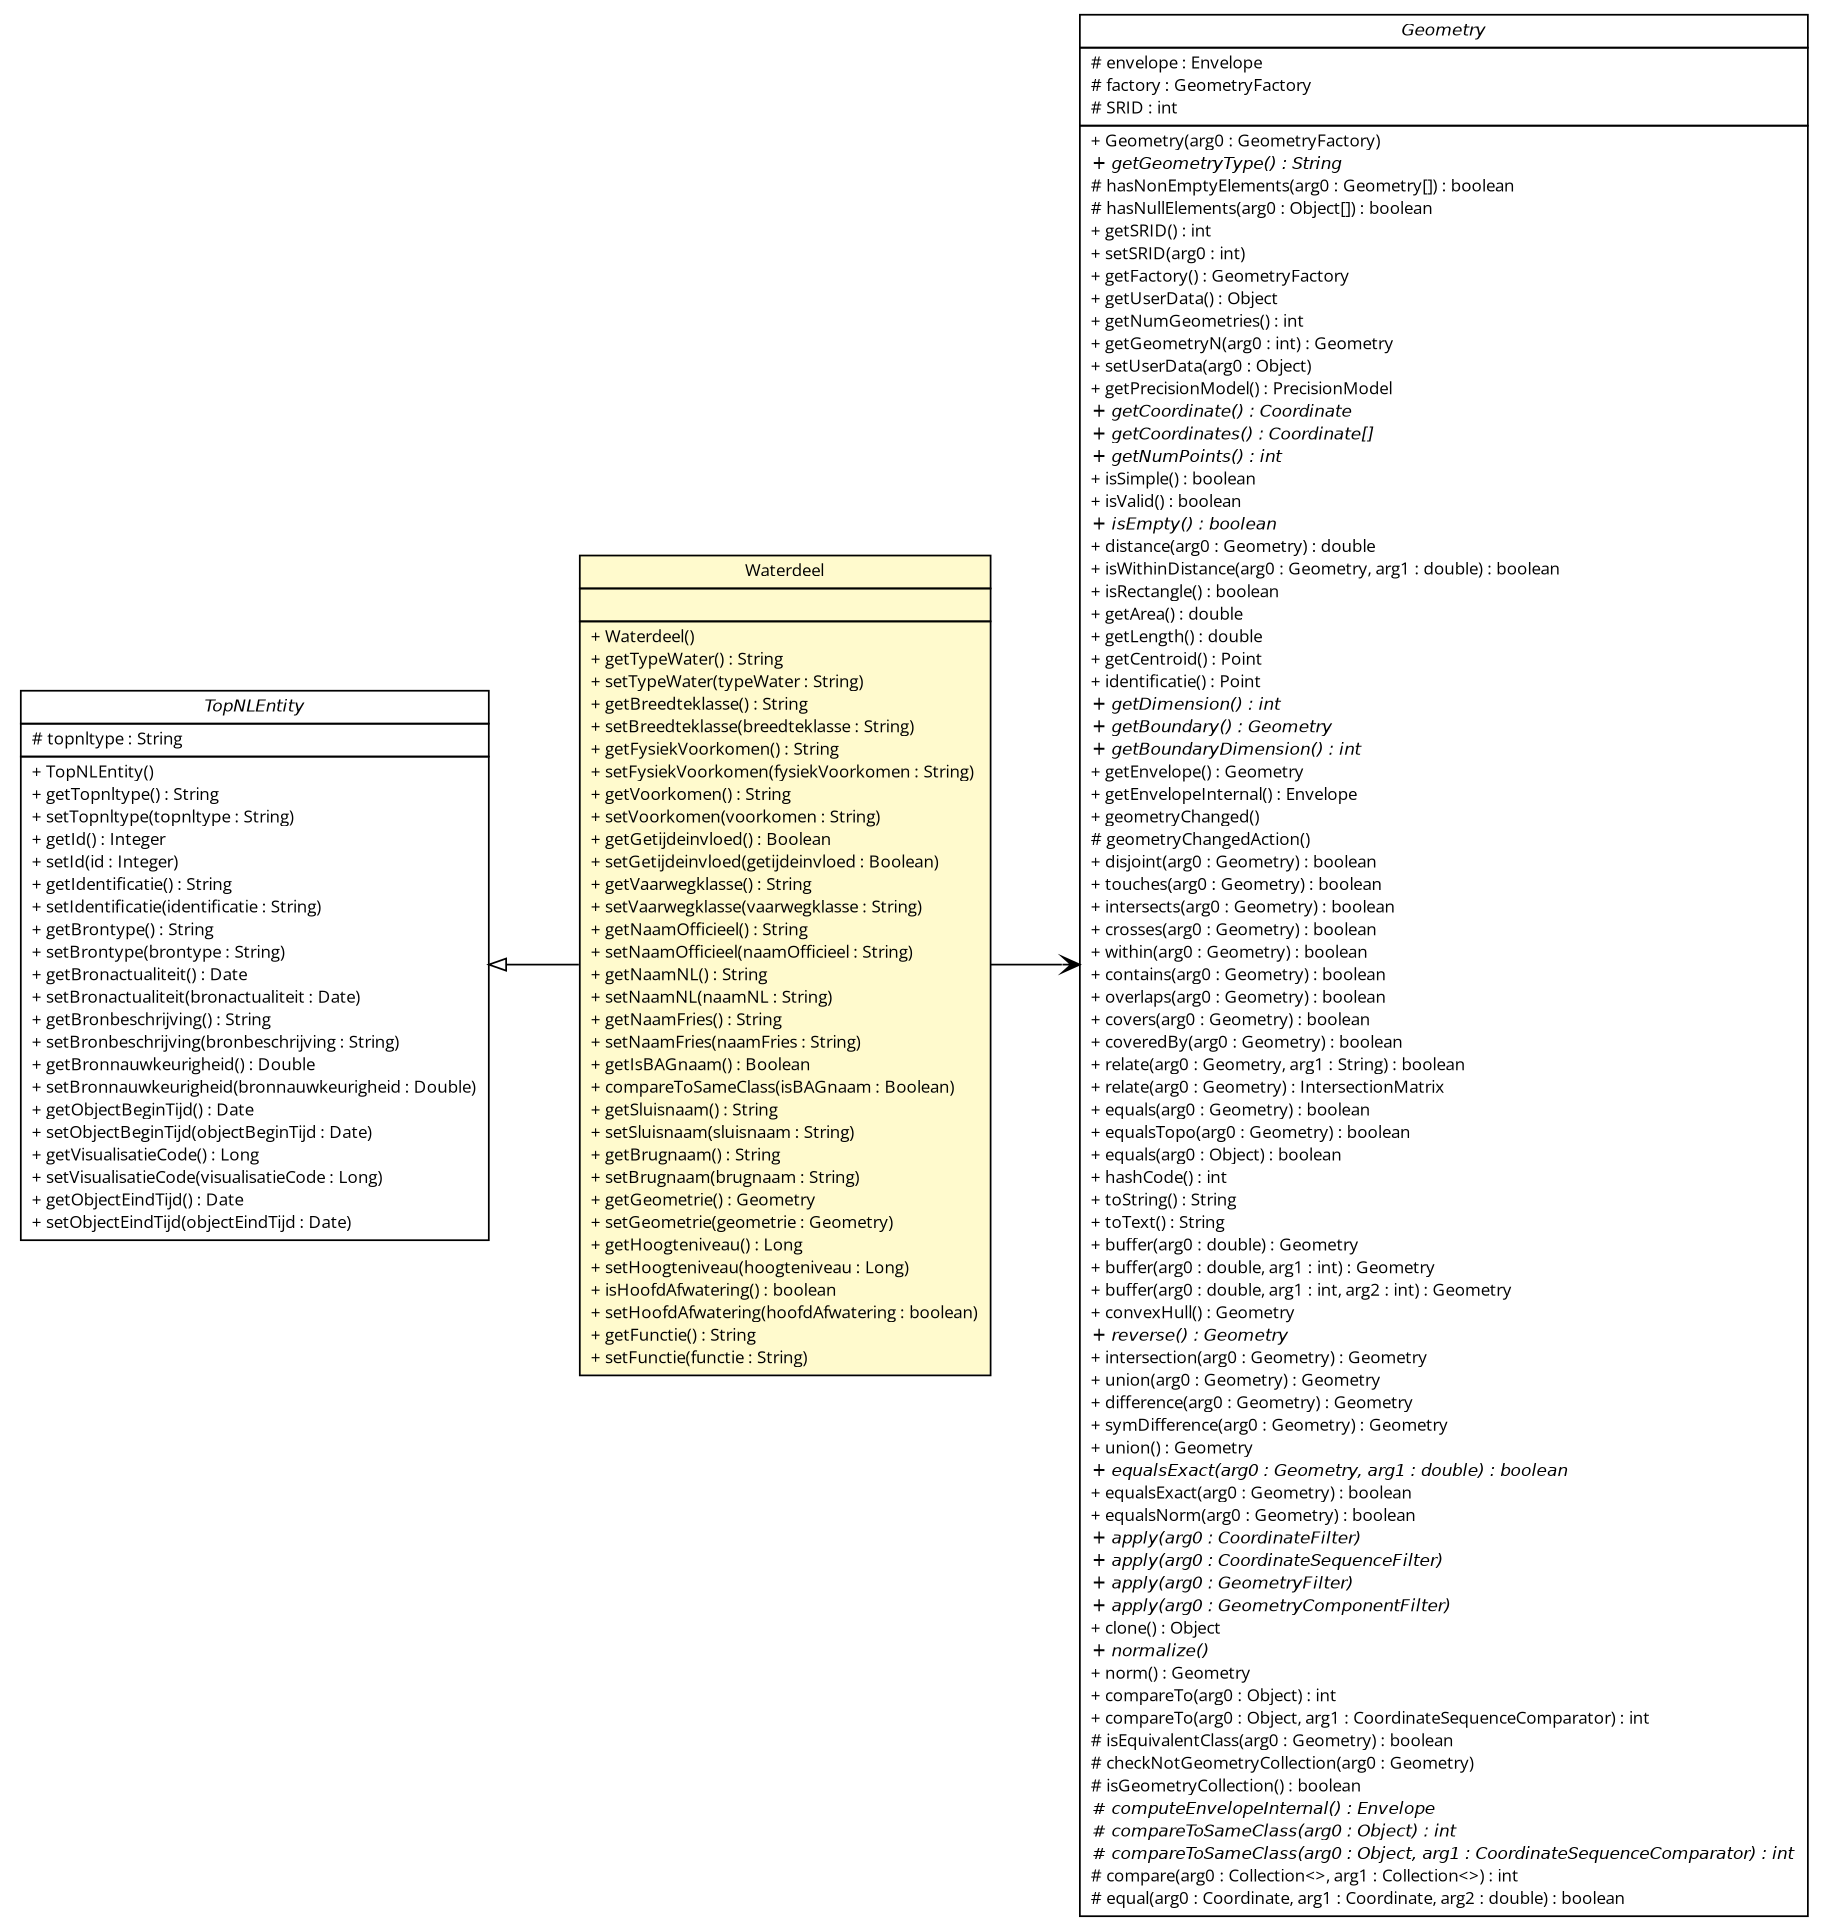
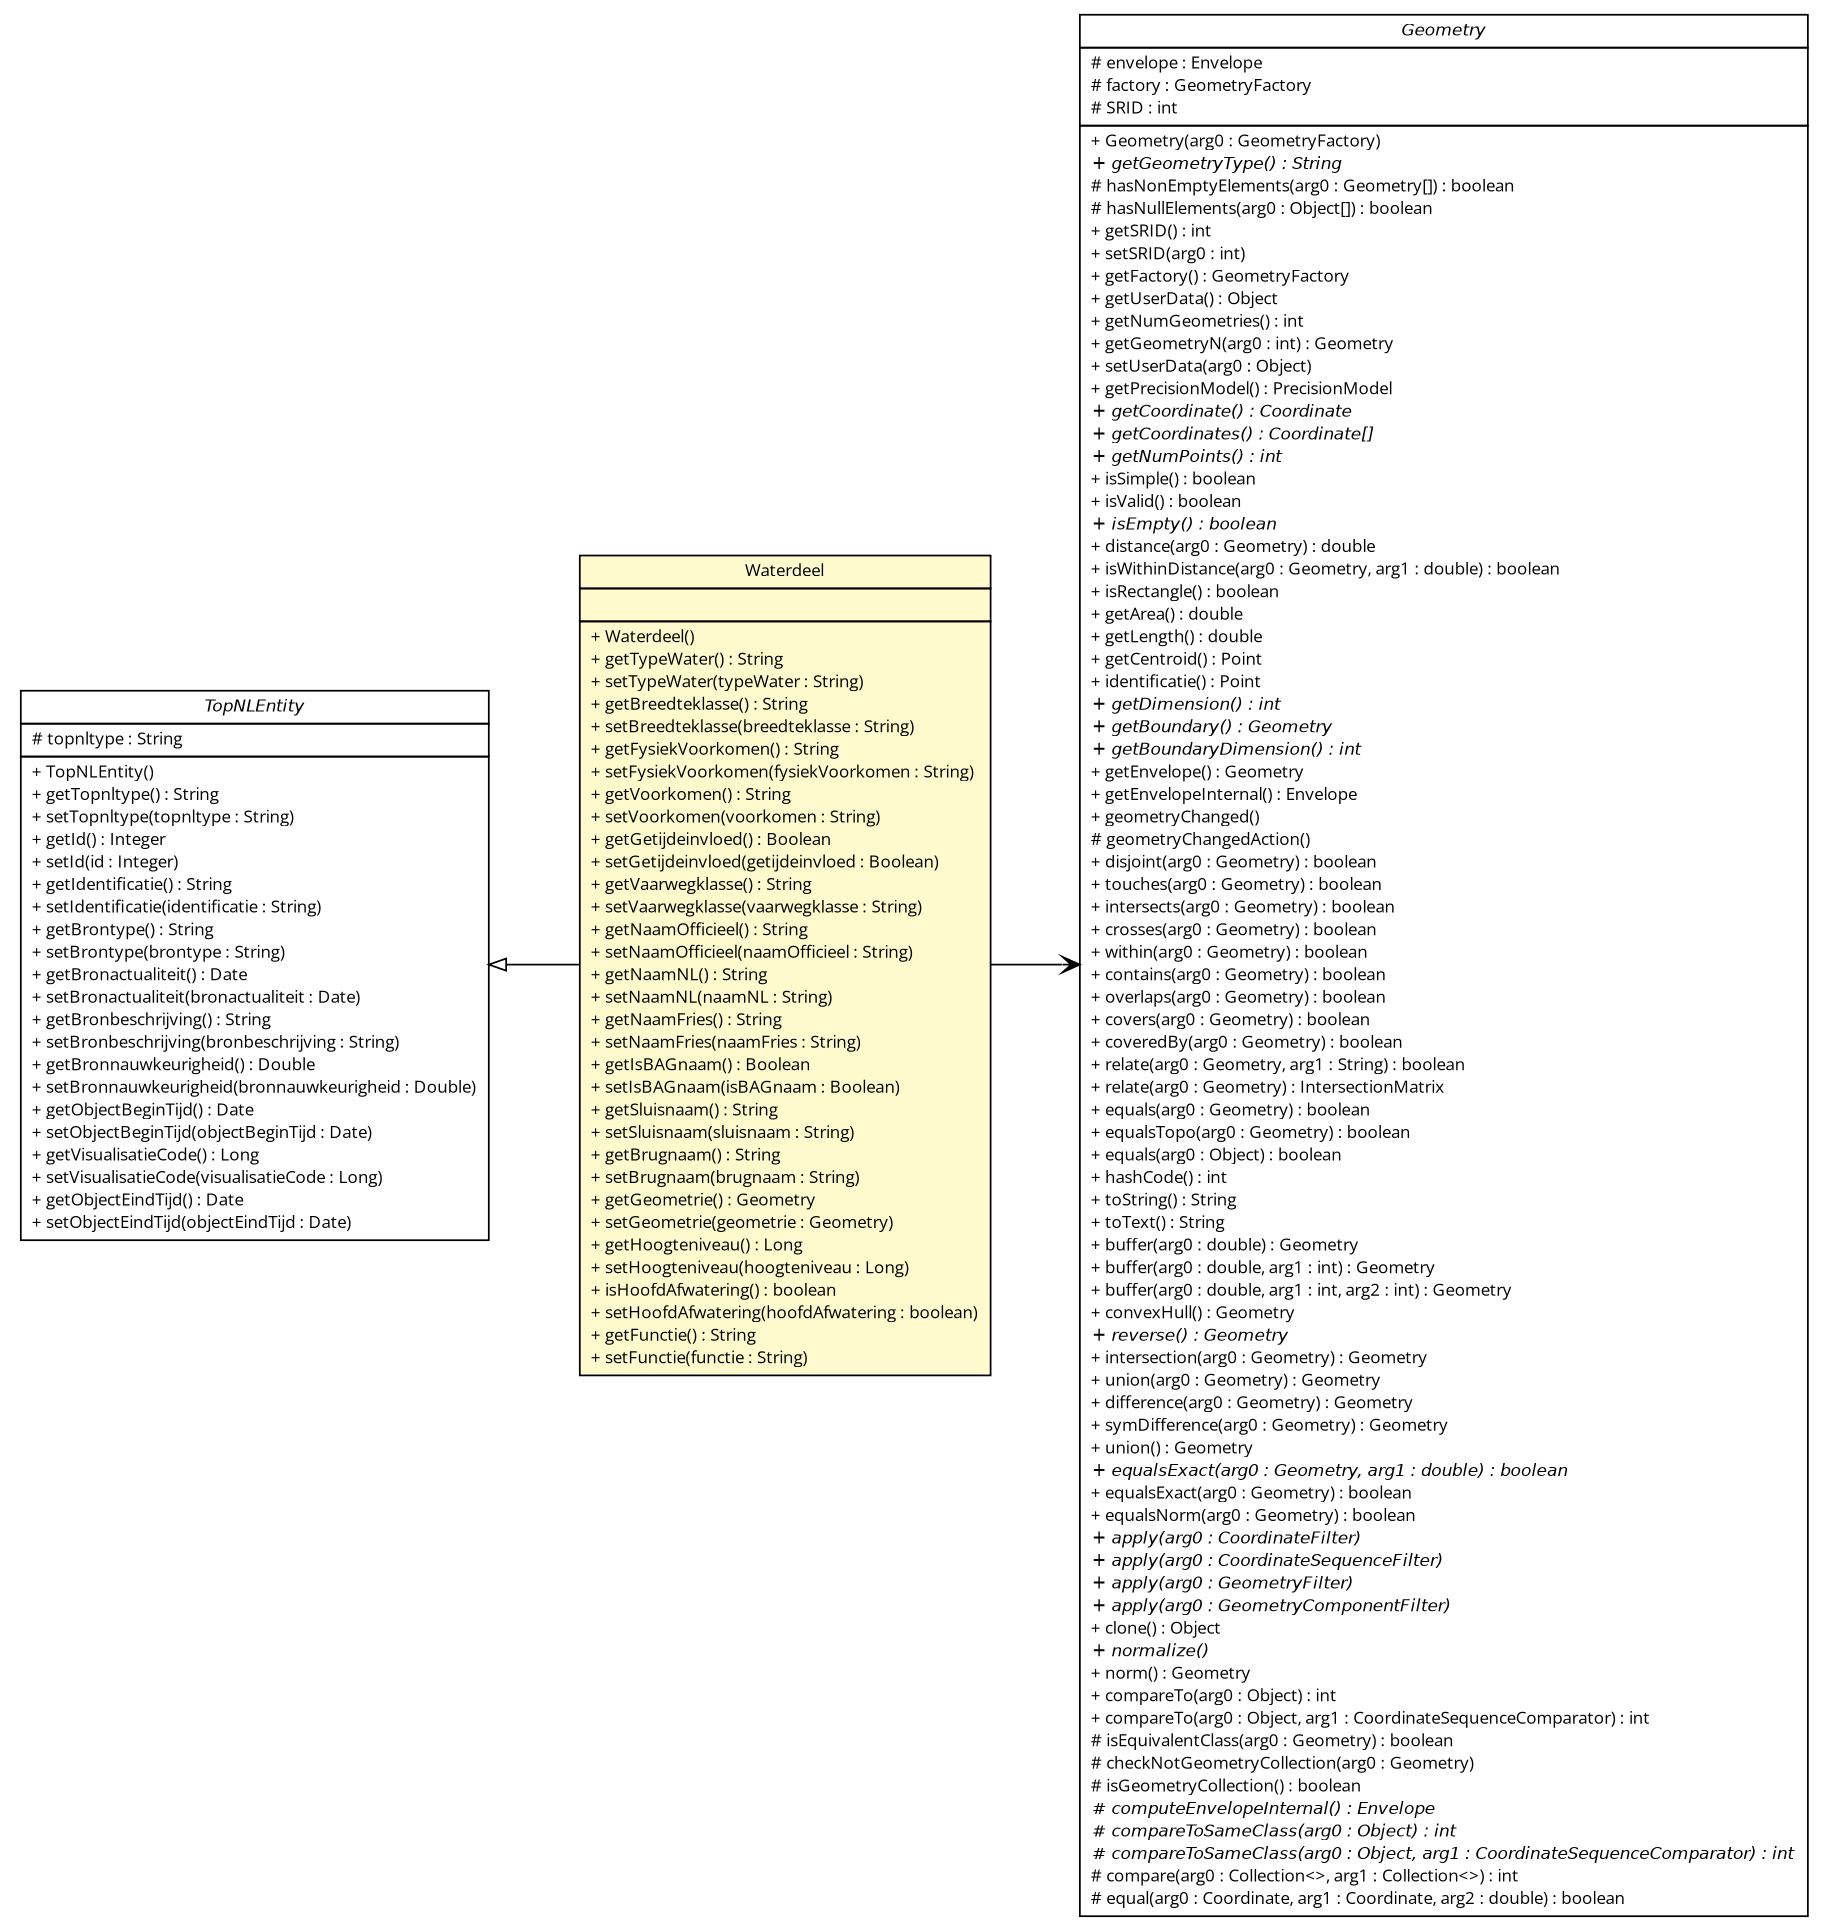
(773, 1088) -> (746, 1088)
